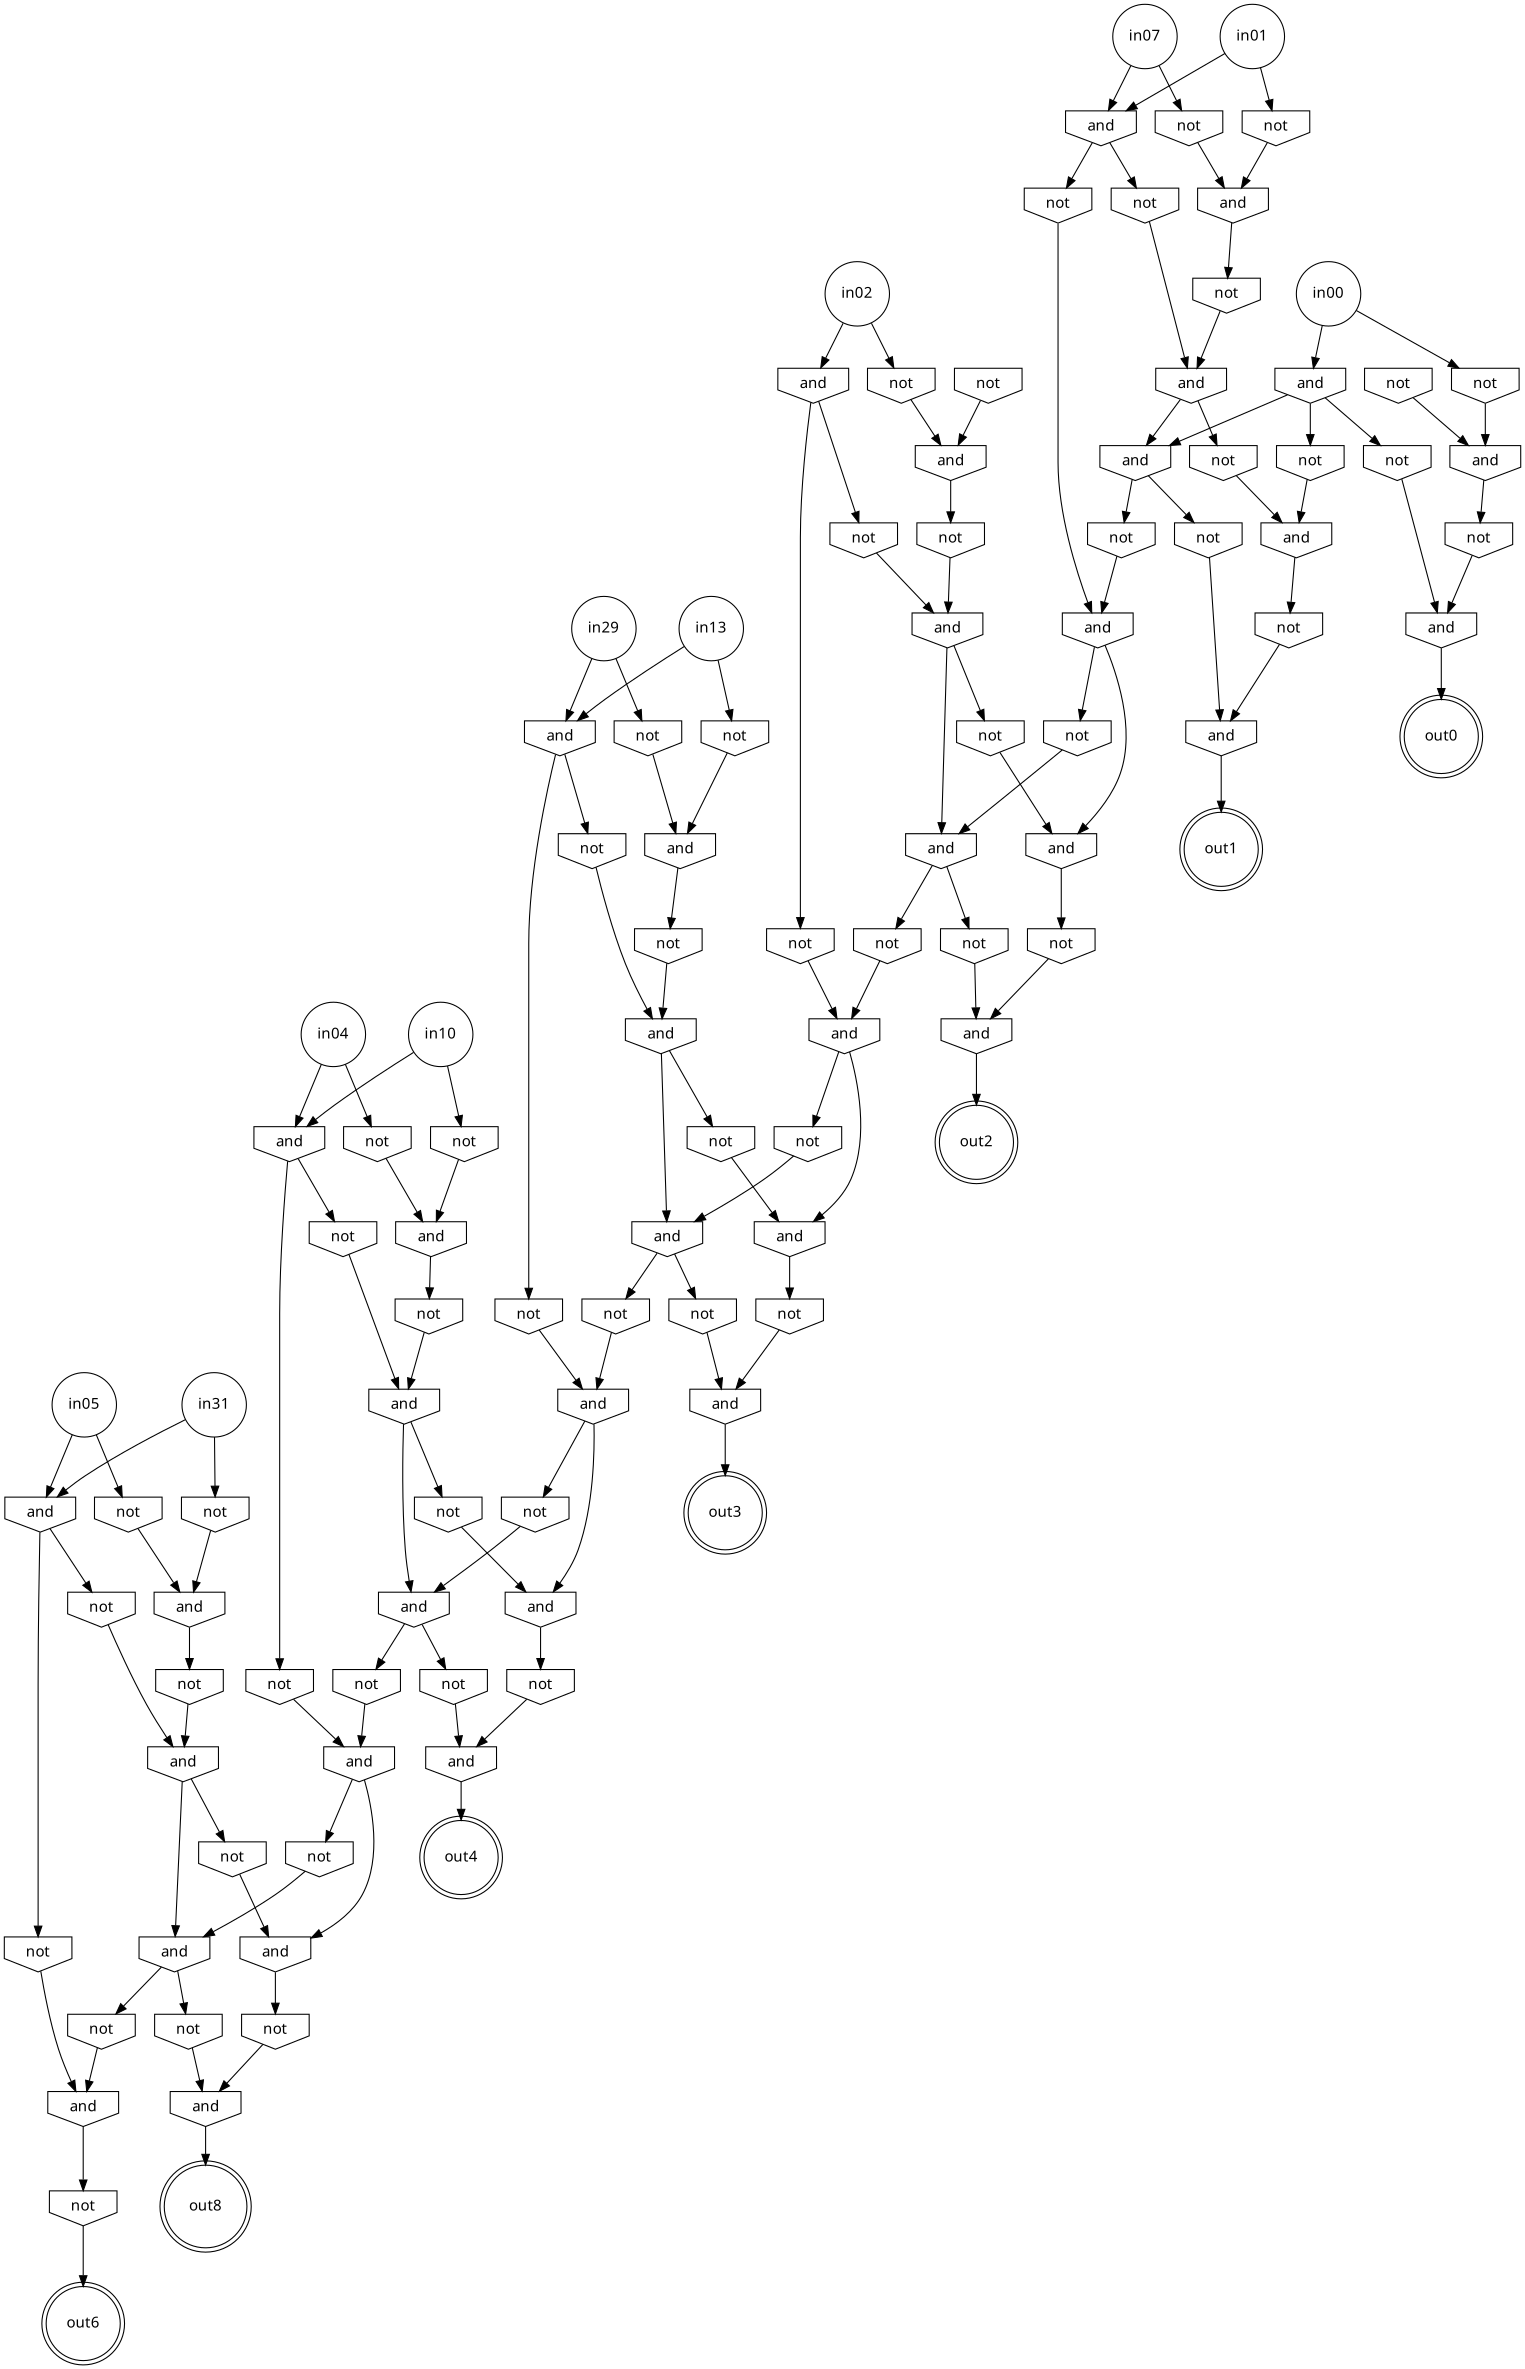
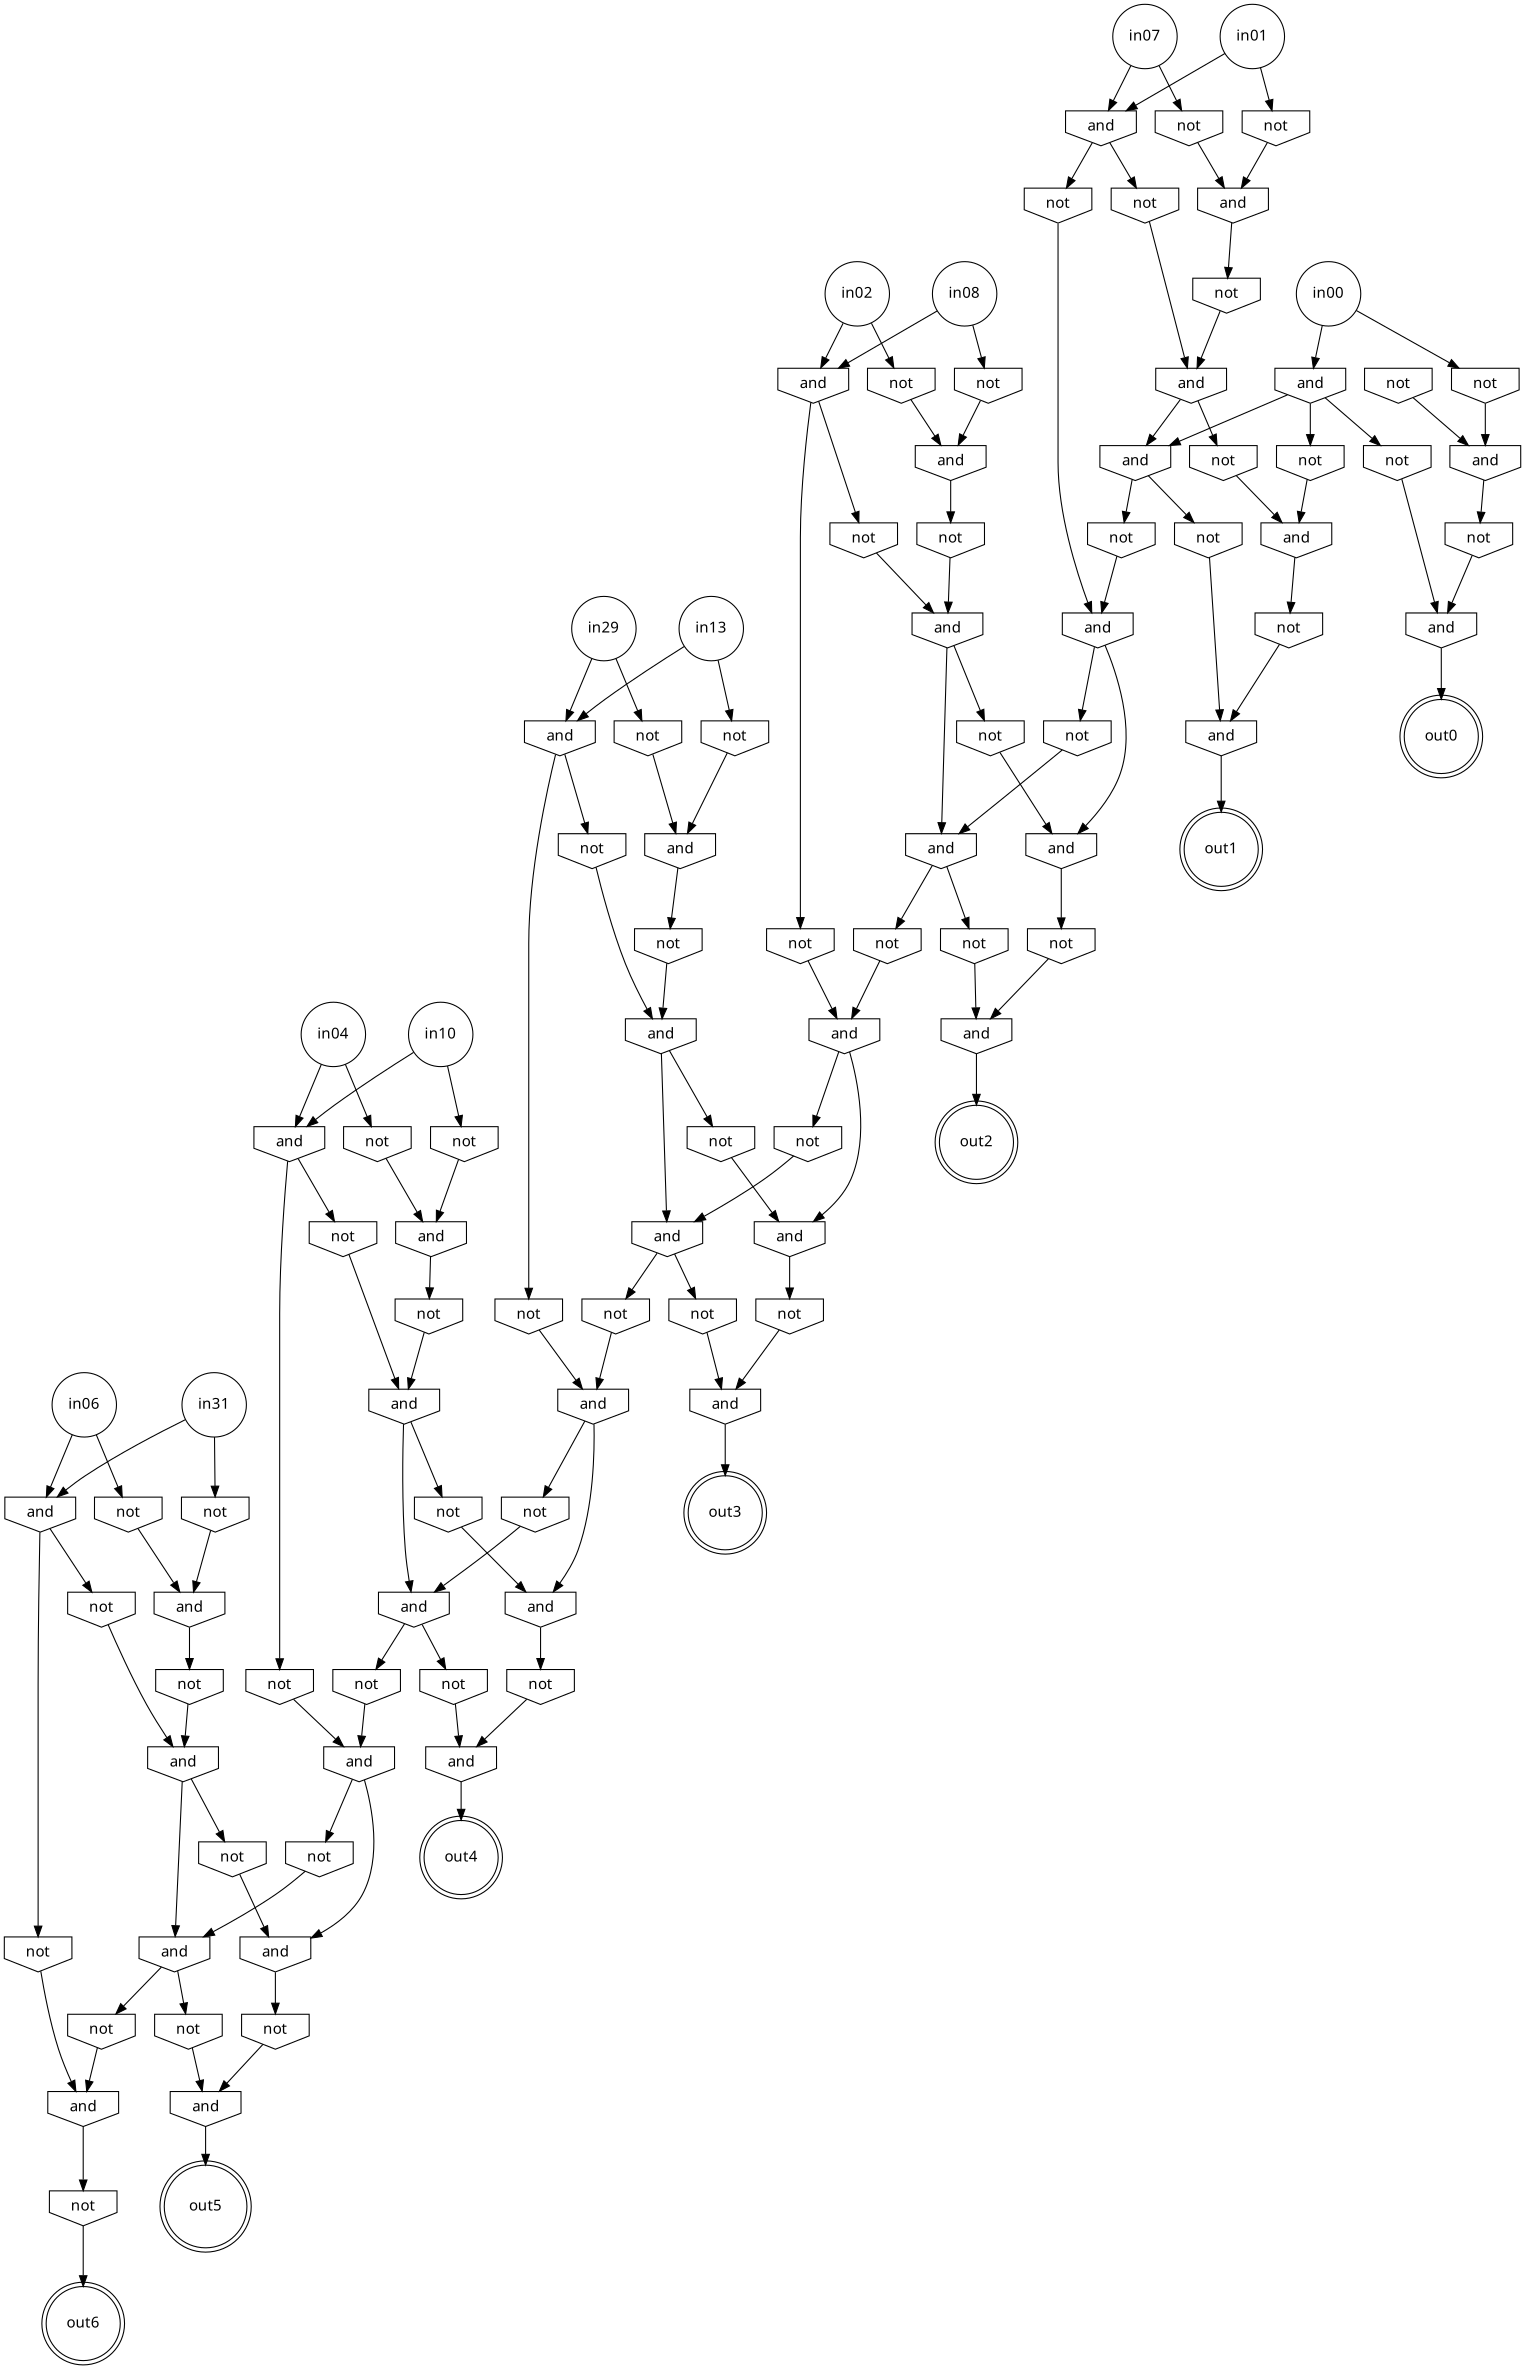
none -> (965, 294)
(84, 1405) -> (84, 1405)
(206, 2207) -> (206, 2207)
